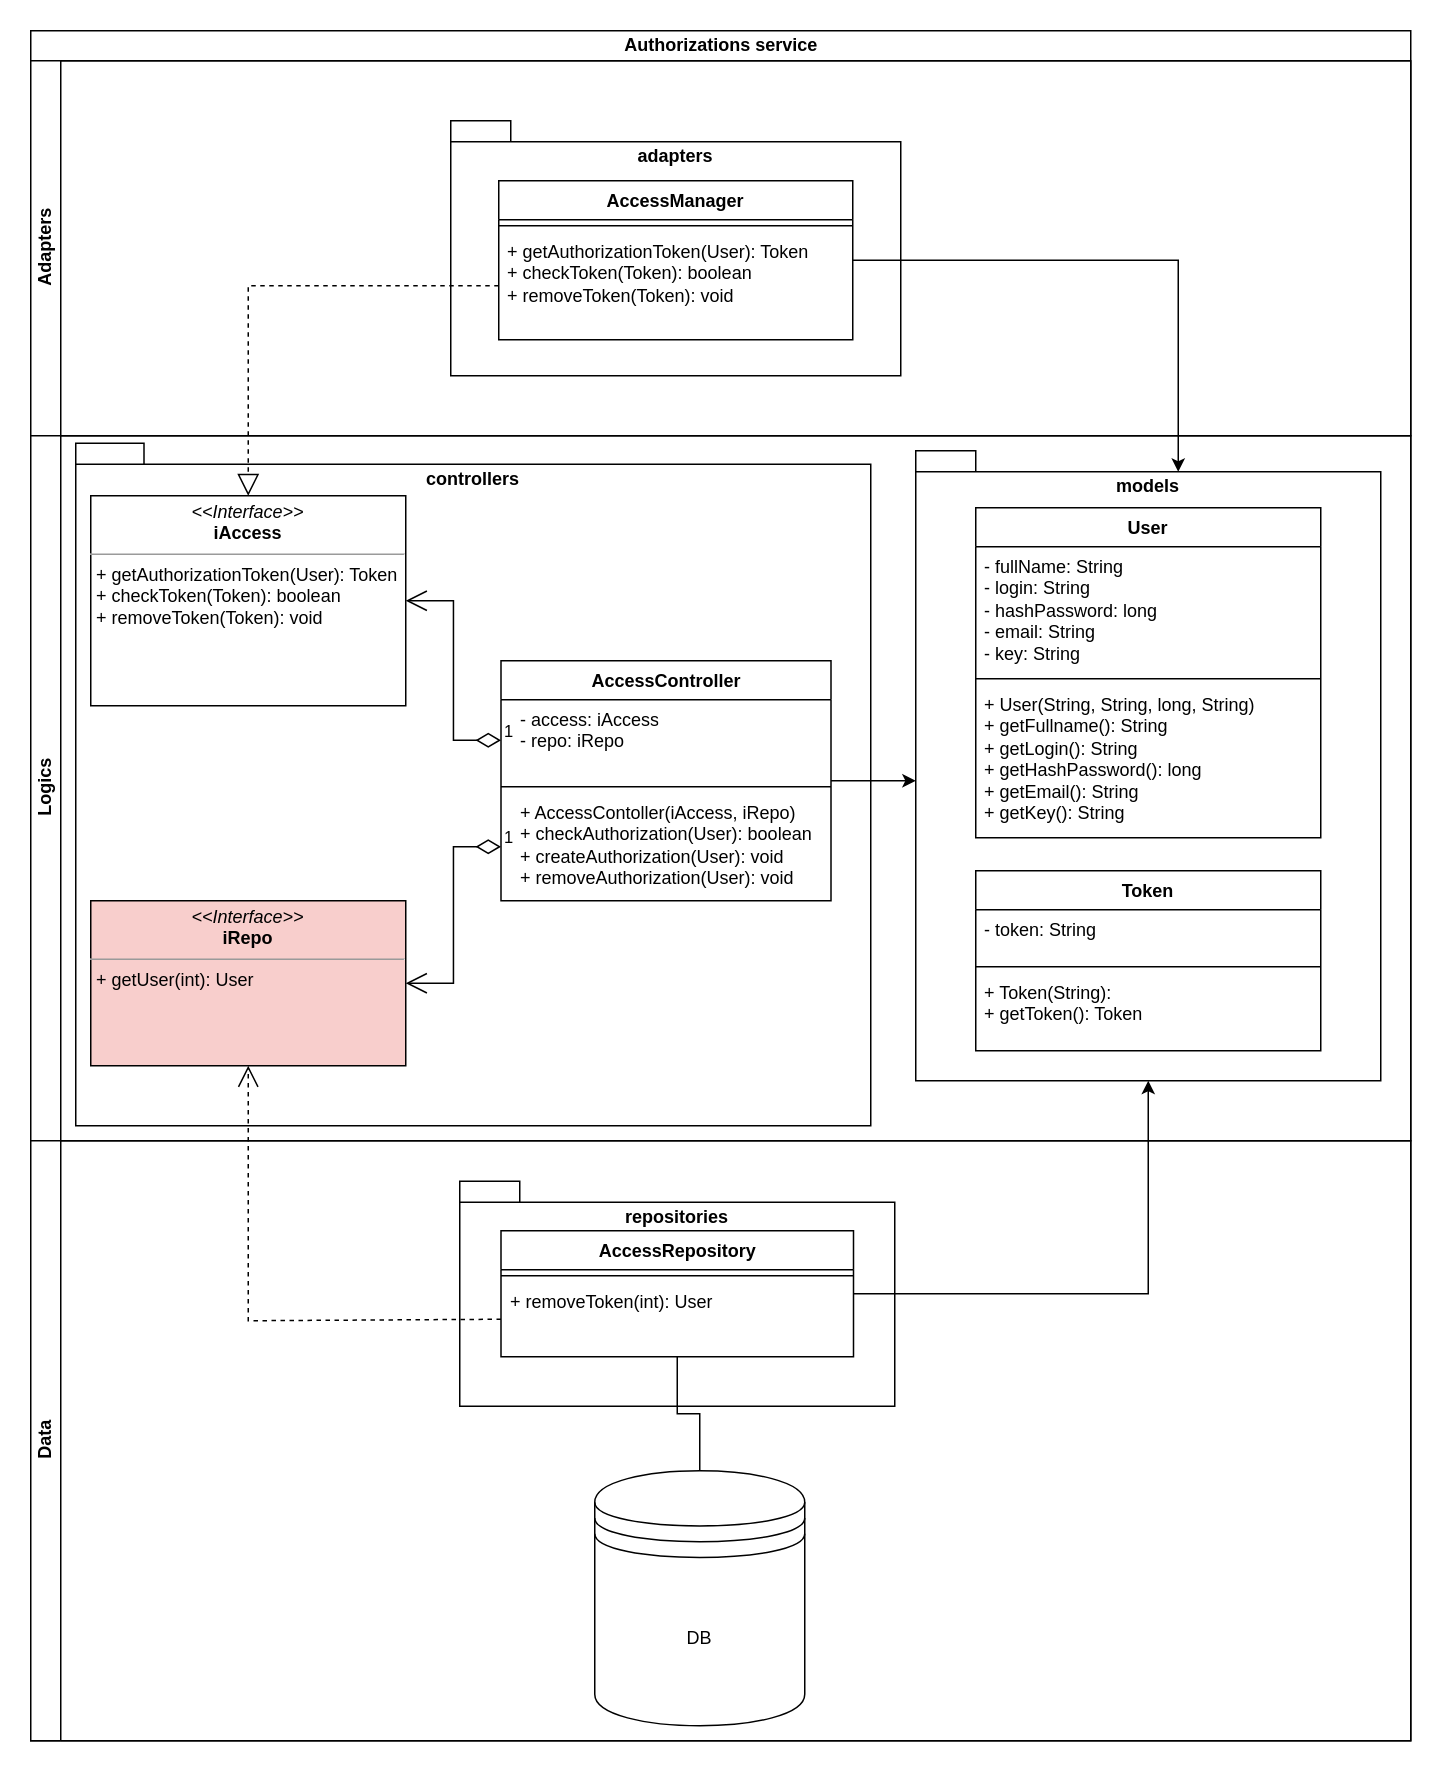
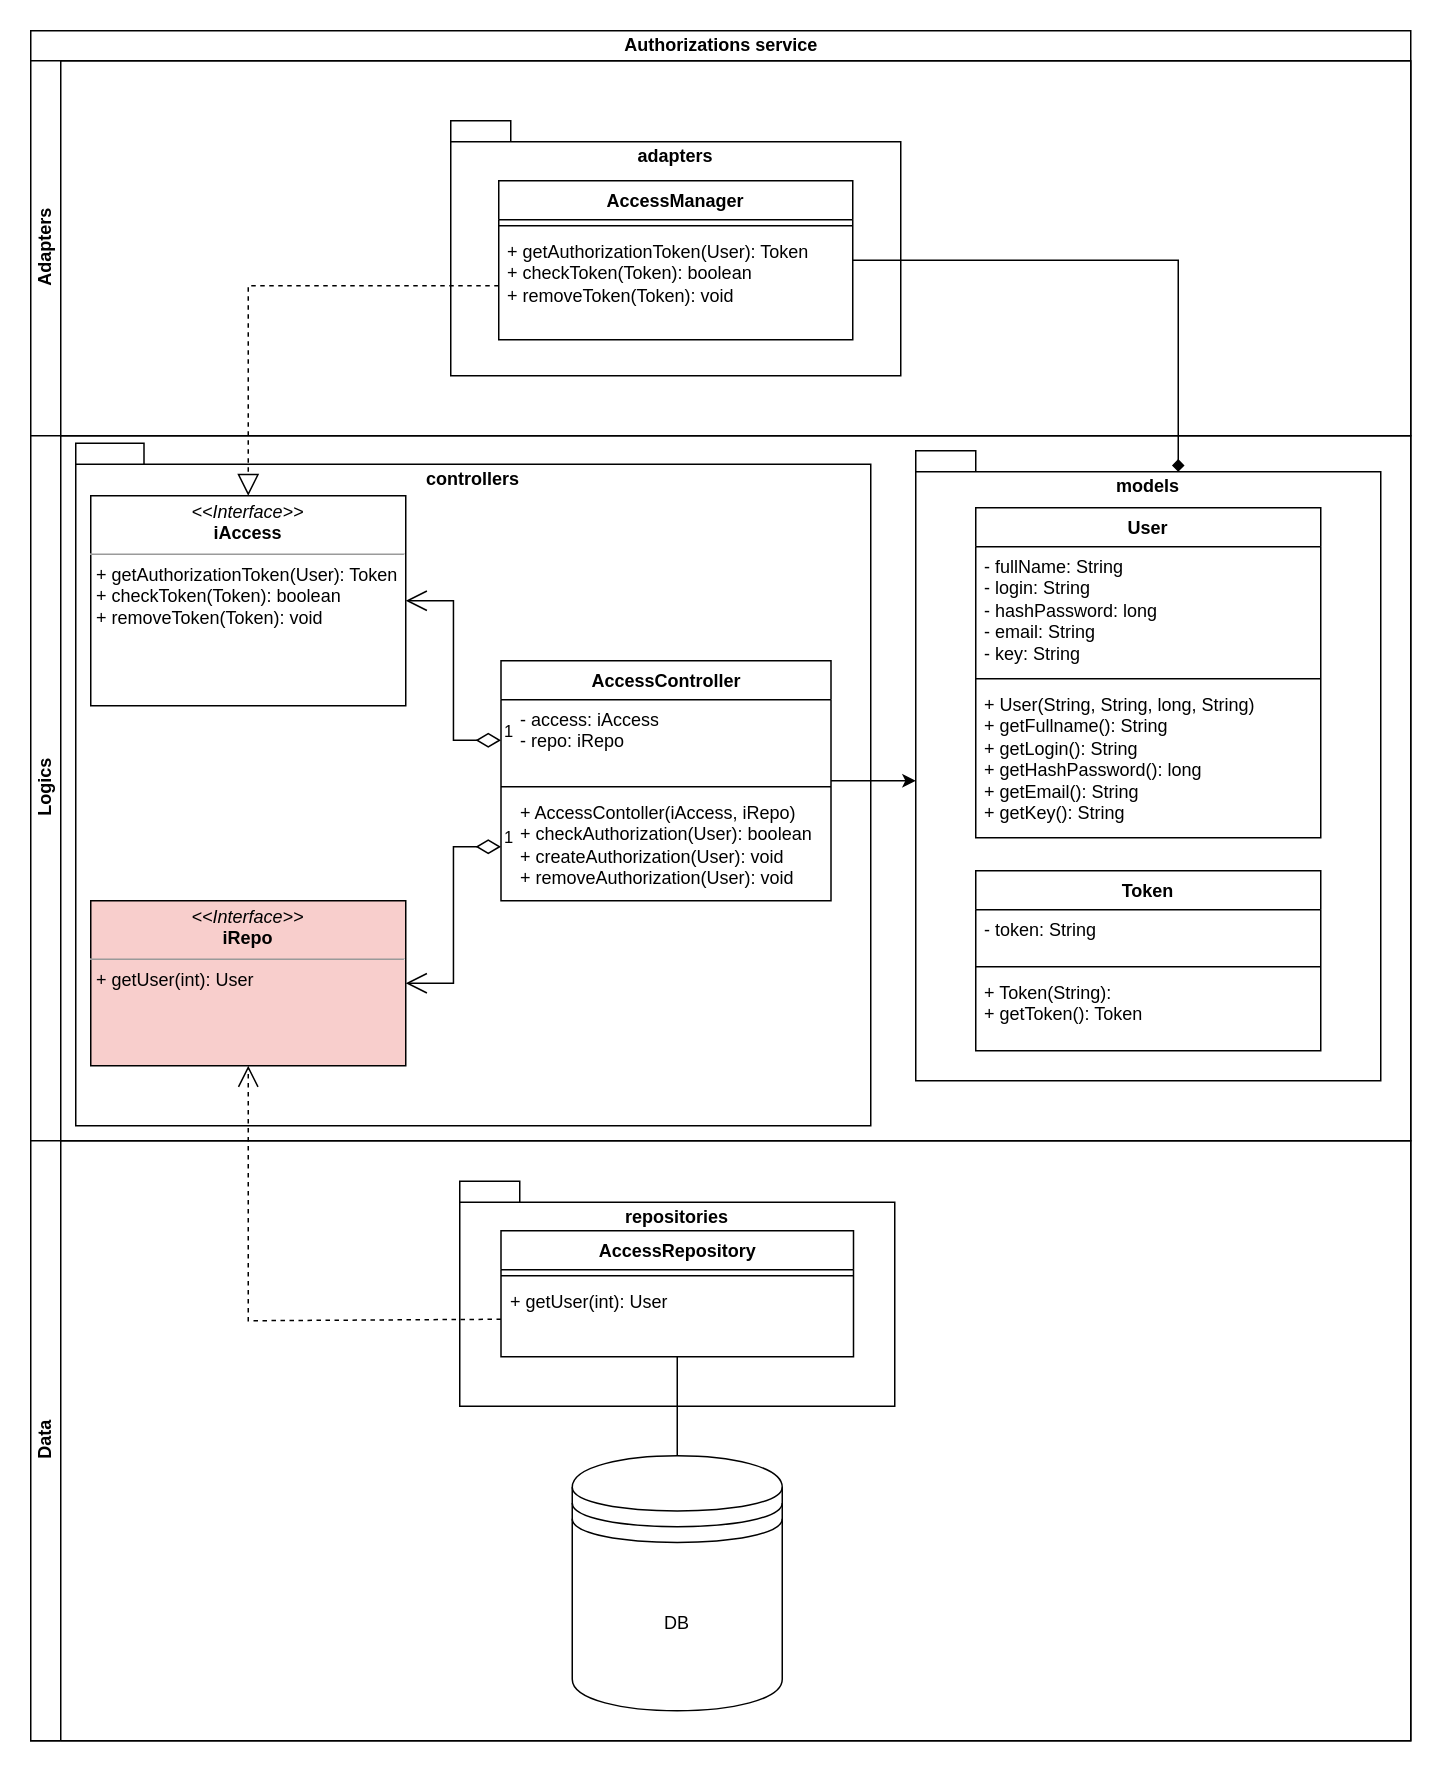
(1178, 460) -> (1178, 459)
(1103, 1294) -> none
(622, 1303) -> (602, 1303)
(700, 1598) -> (677, 1583)
